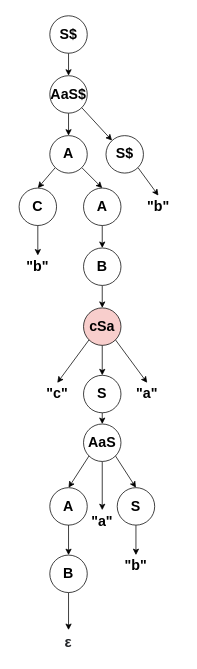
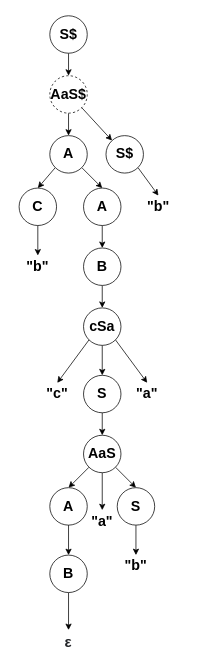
(69, 94) -> (69, 94)
(102, 327) -> (102, 327)
(102, 443) -> (102, 454)
